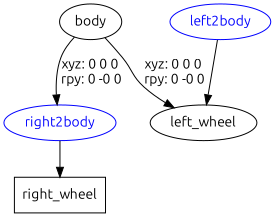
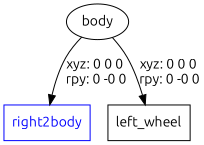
(220, 22) -> none
(60, 123) -> (47, 123)
(204, 123) -> (149, 123)
(60, 195) -> none
